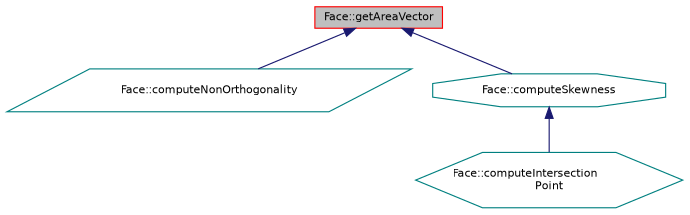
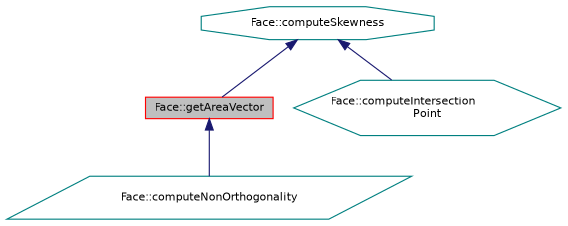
(462, 53) -> (255, 72)
